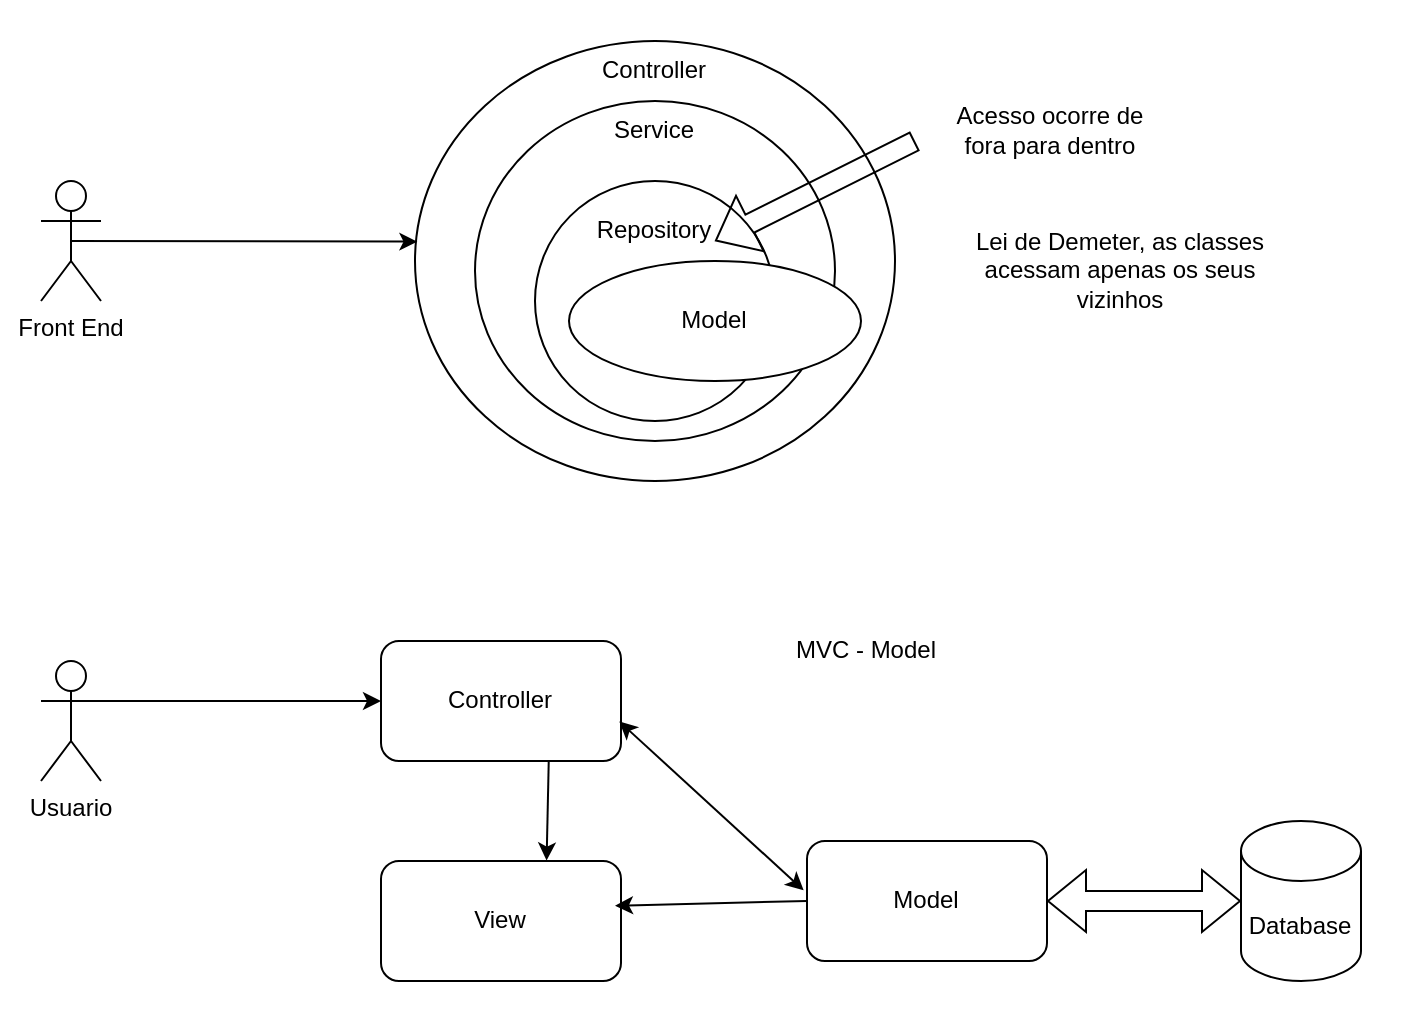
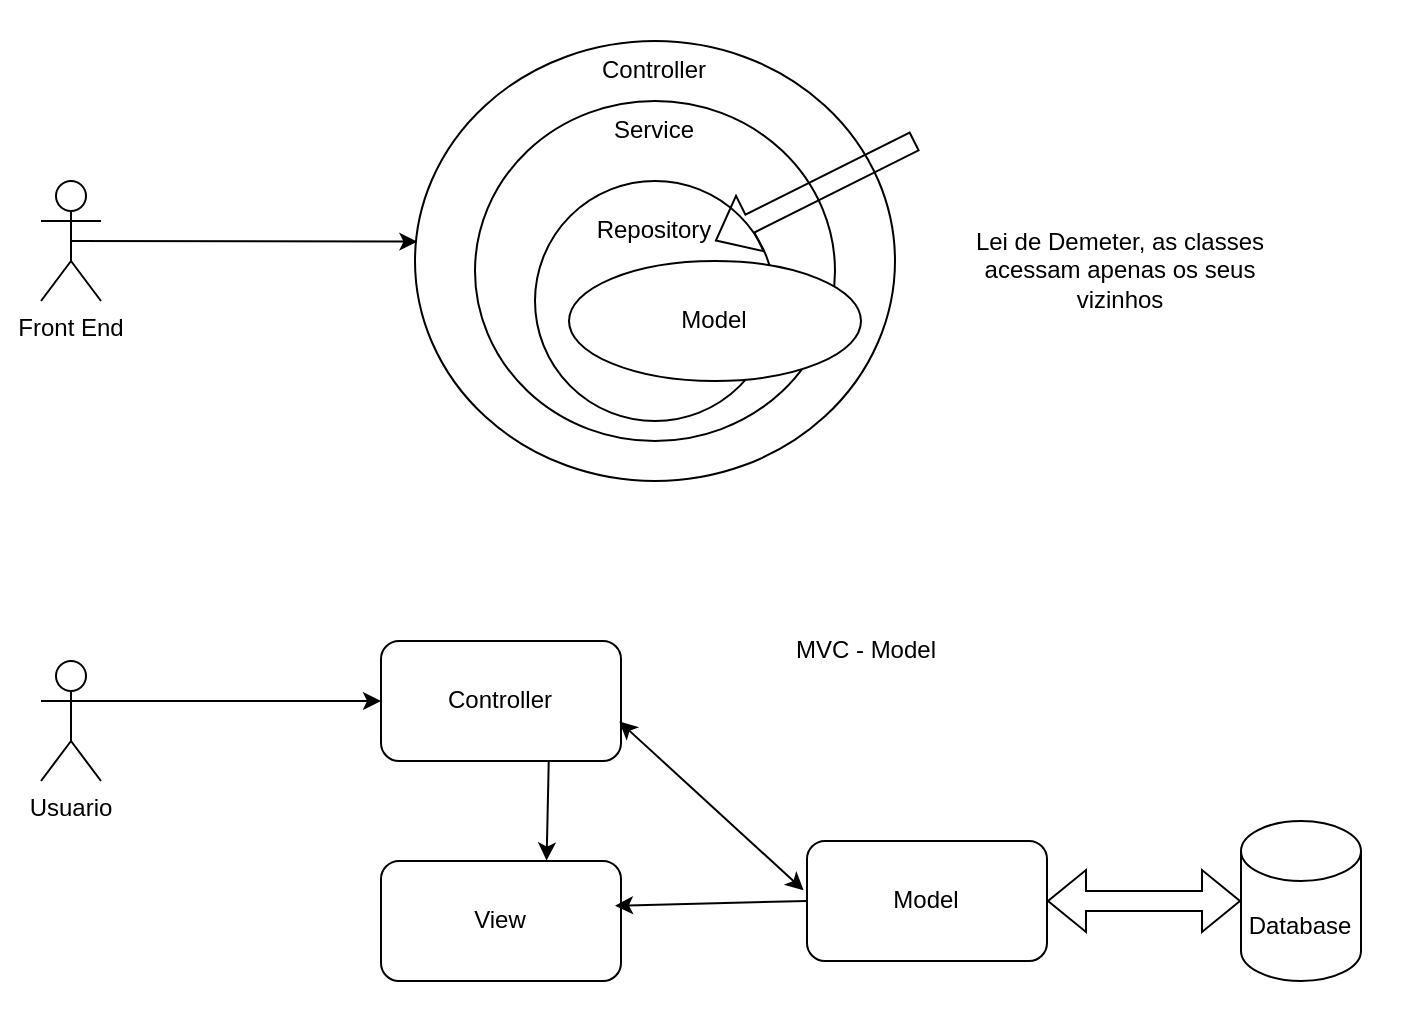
(1051, 131) -> none
